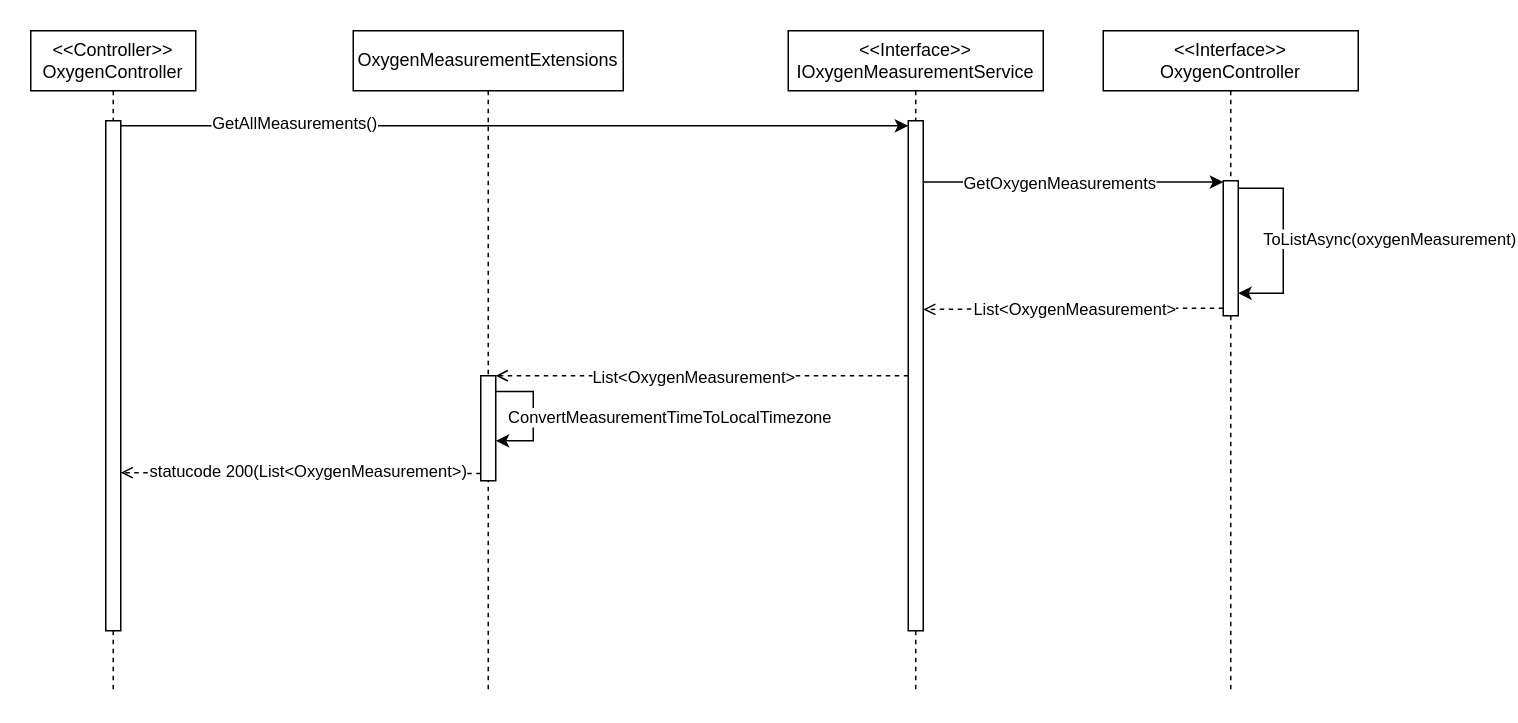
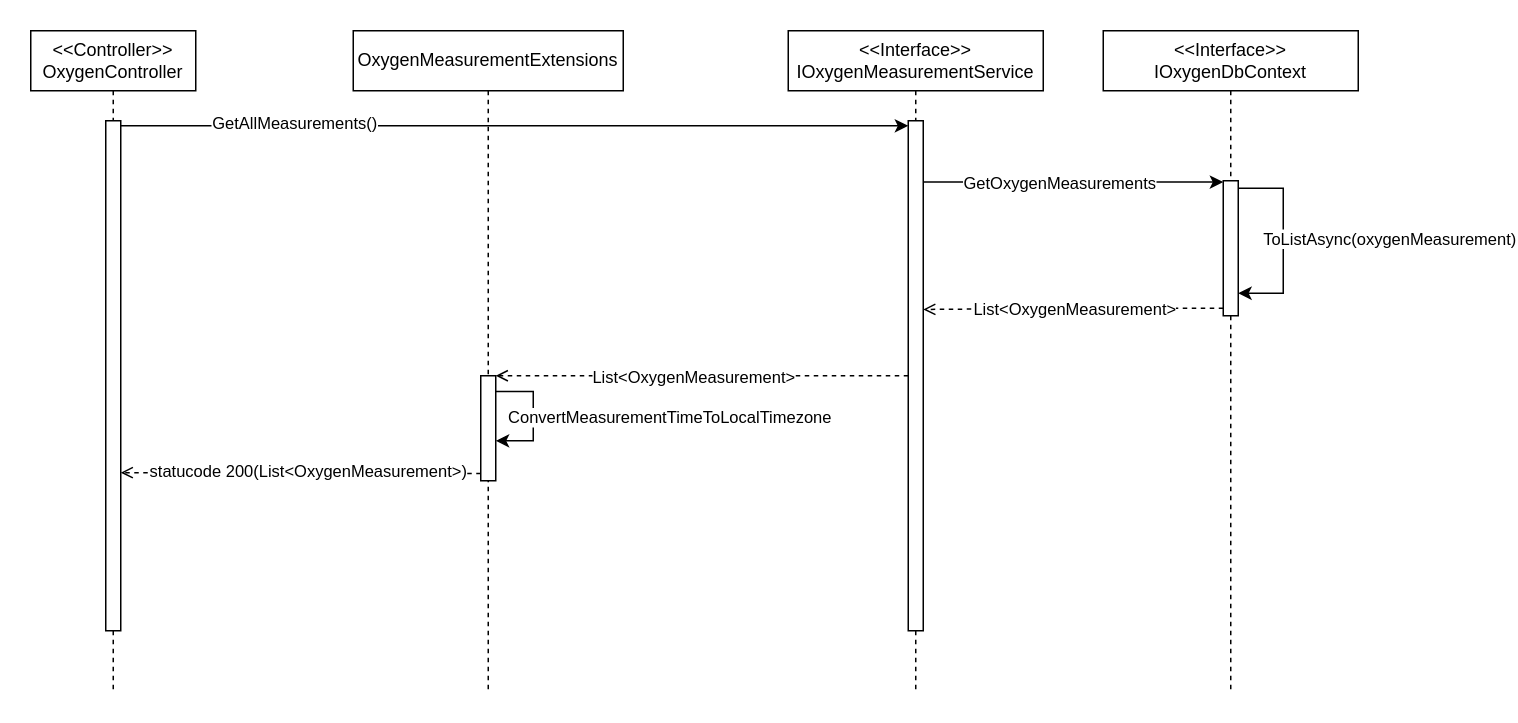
(1231, 61) -> (1231, 61)
